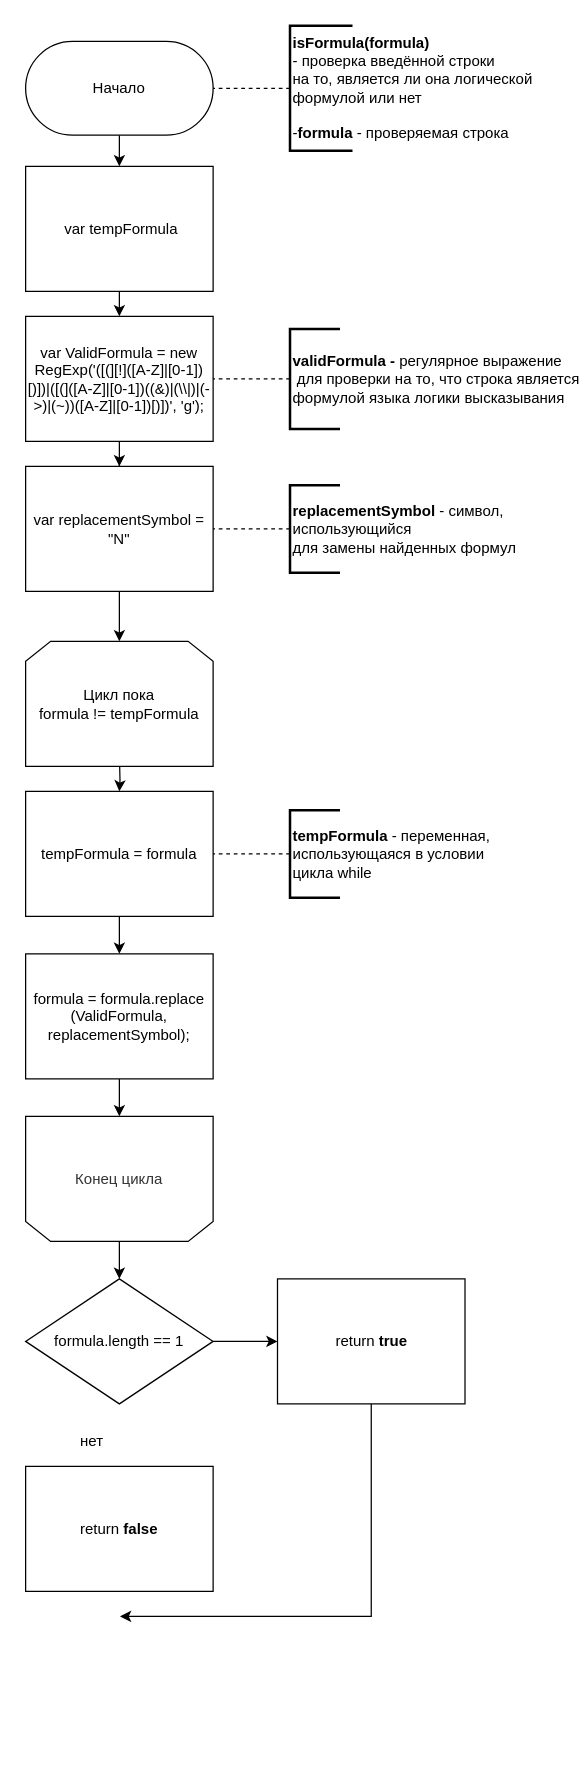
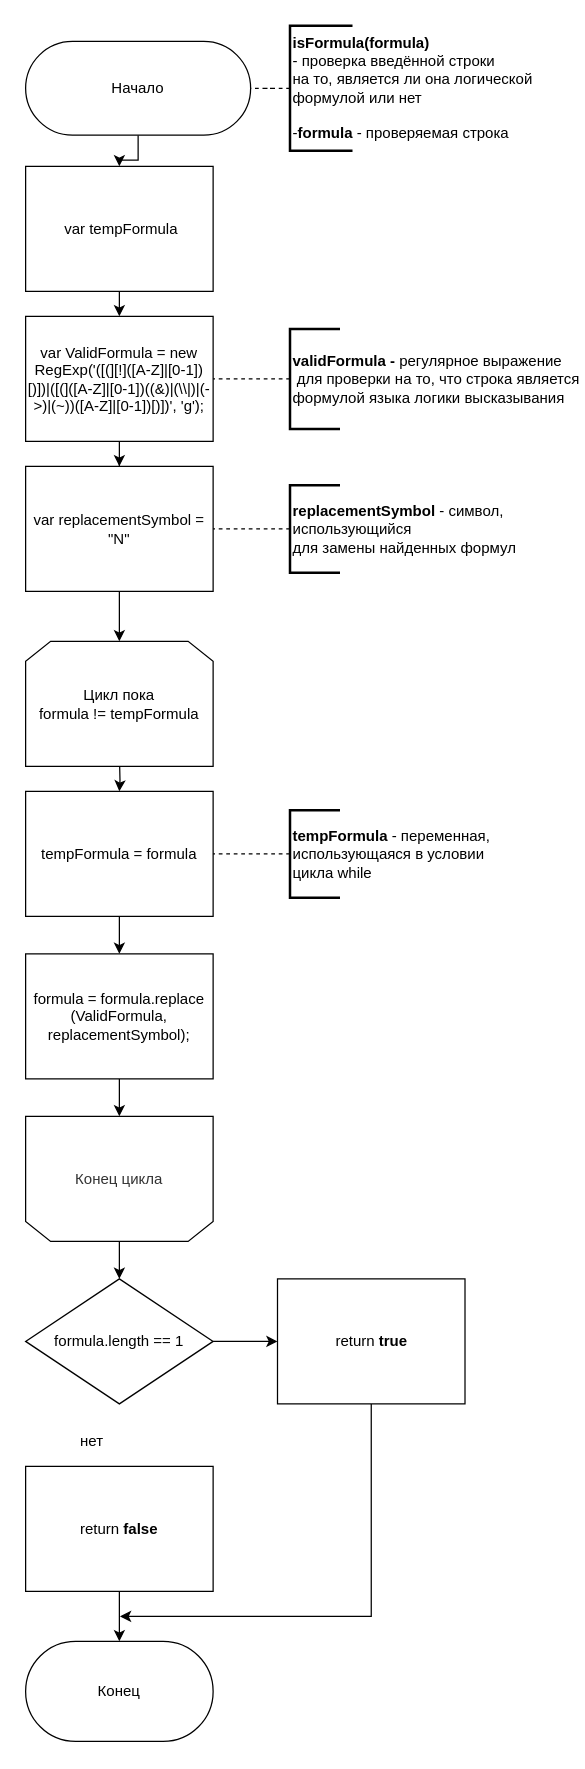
(119, 88) -> (138, 88)
none -> (119, 1612)
none -> (119, 1691)
